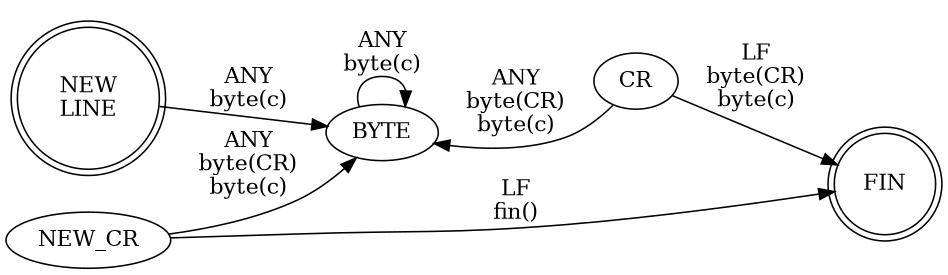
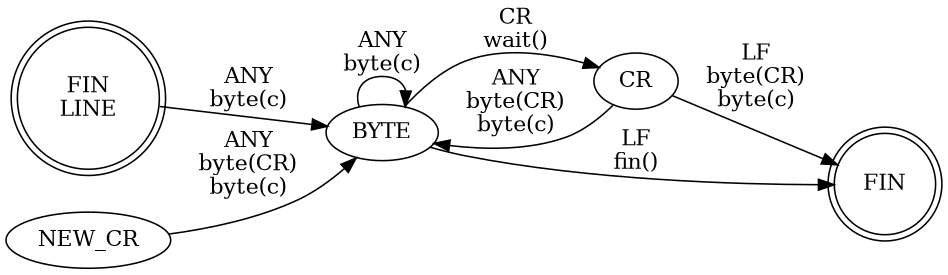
none -> (486, 55)
(88, 98) -> (88, 98)
(496, 229) -> (623, 177)
